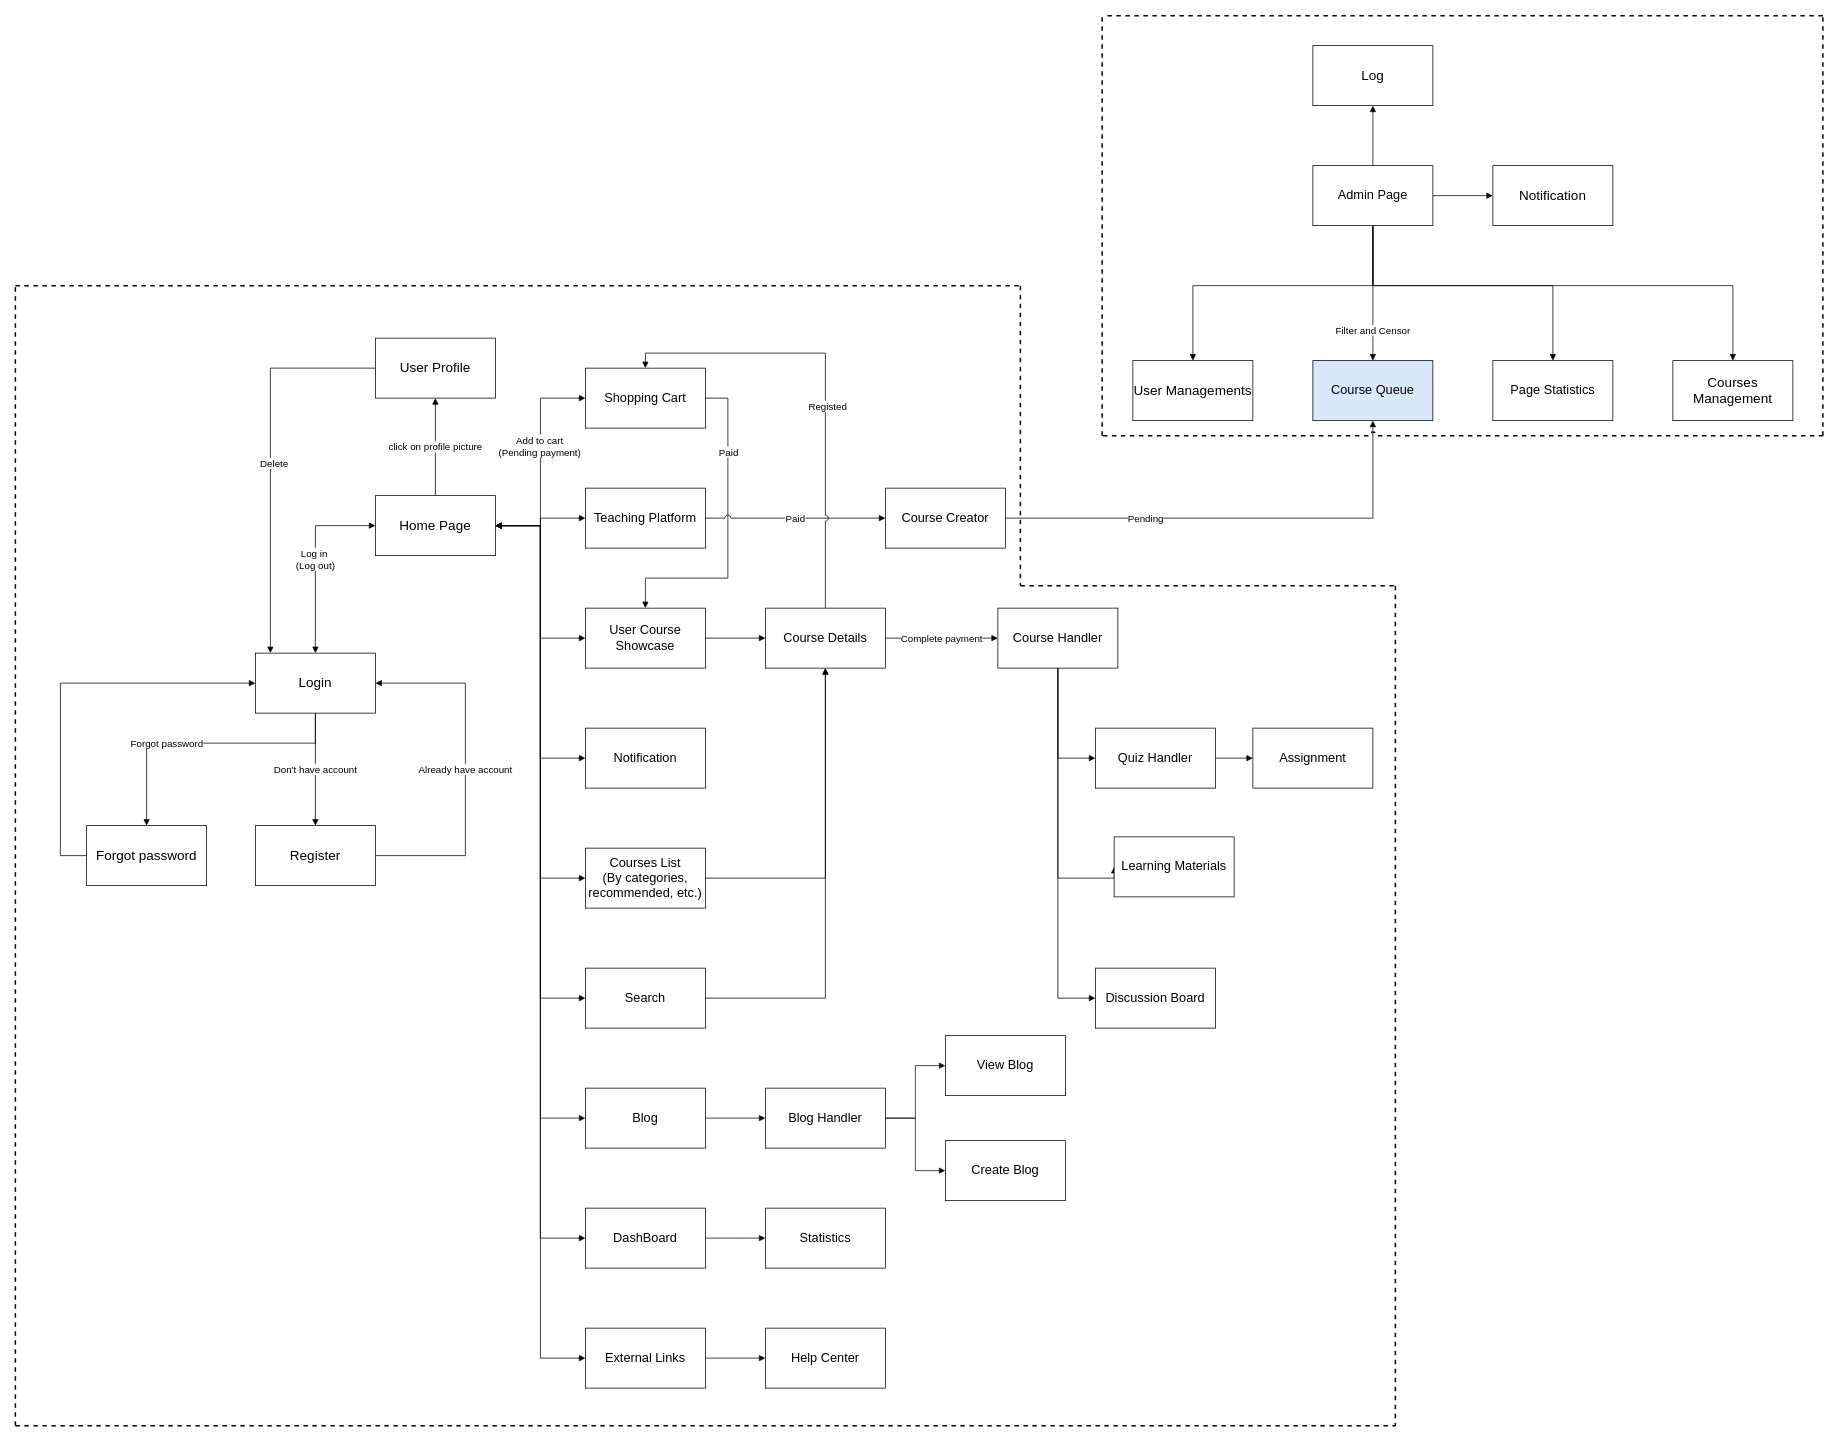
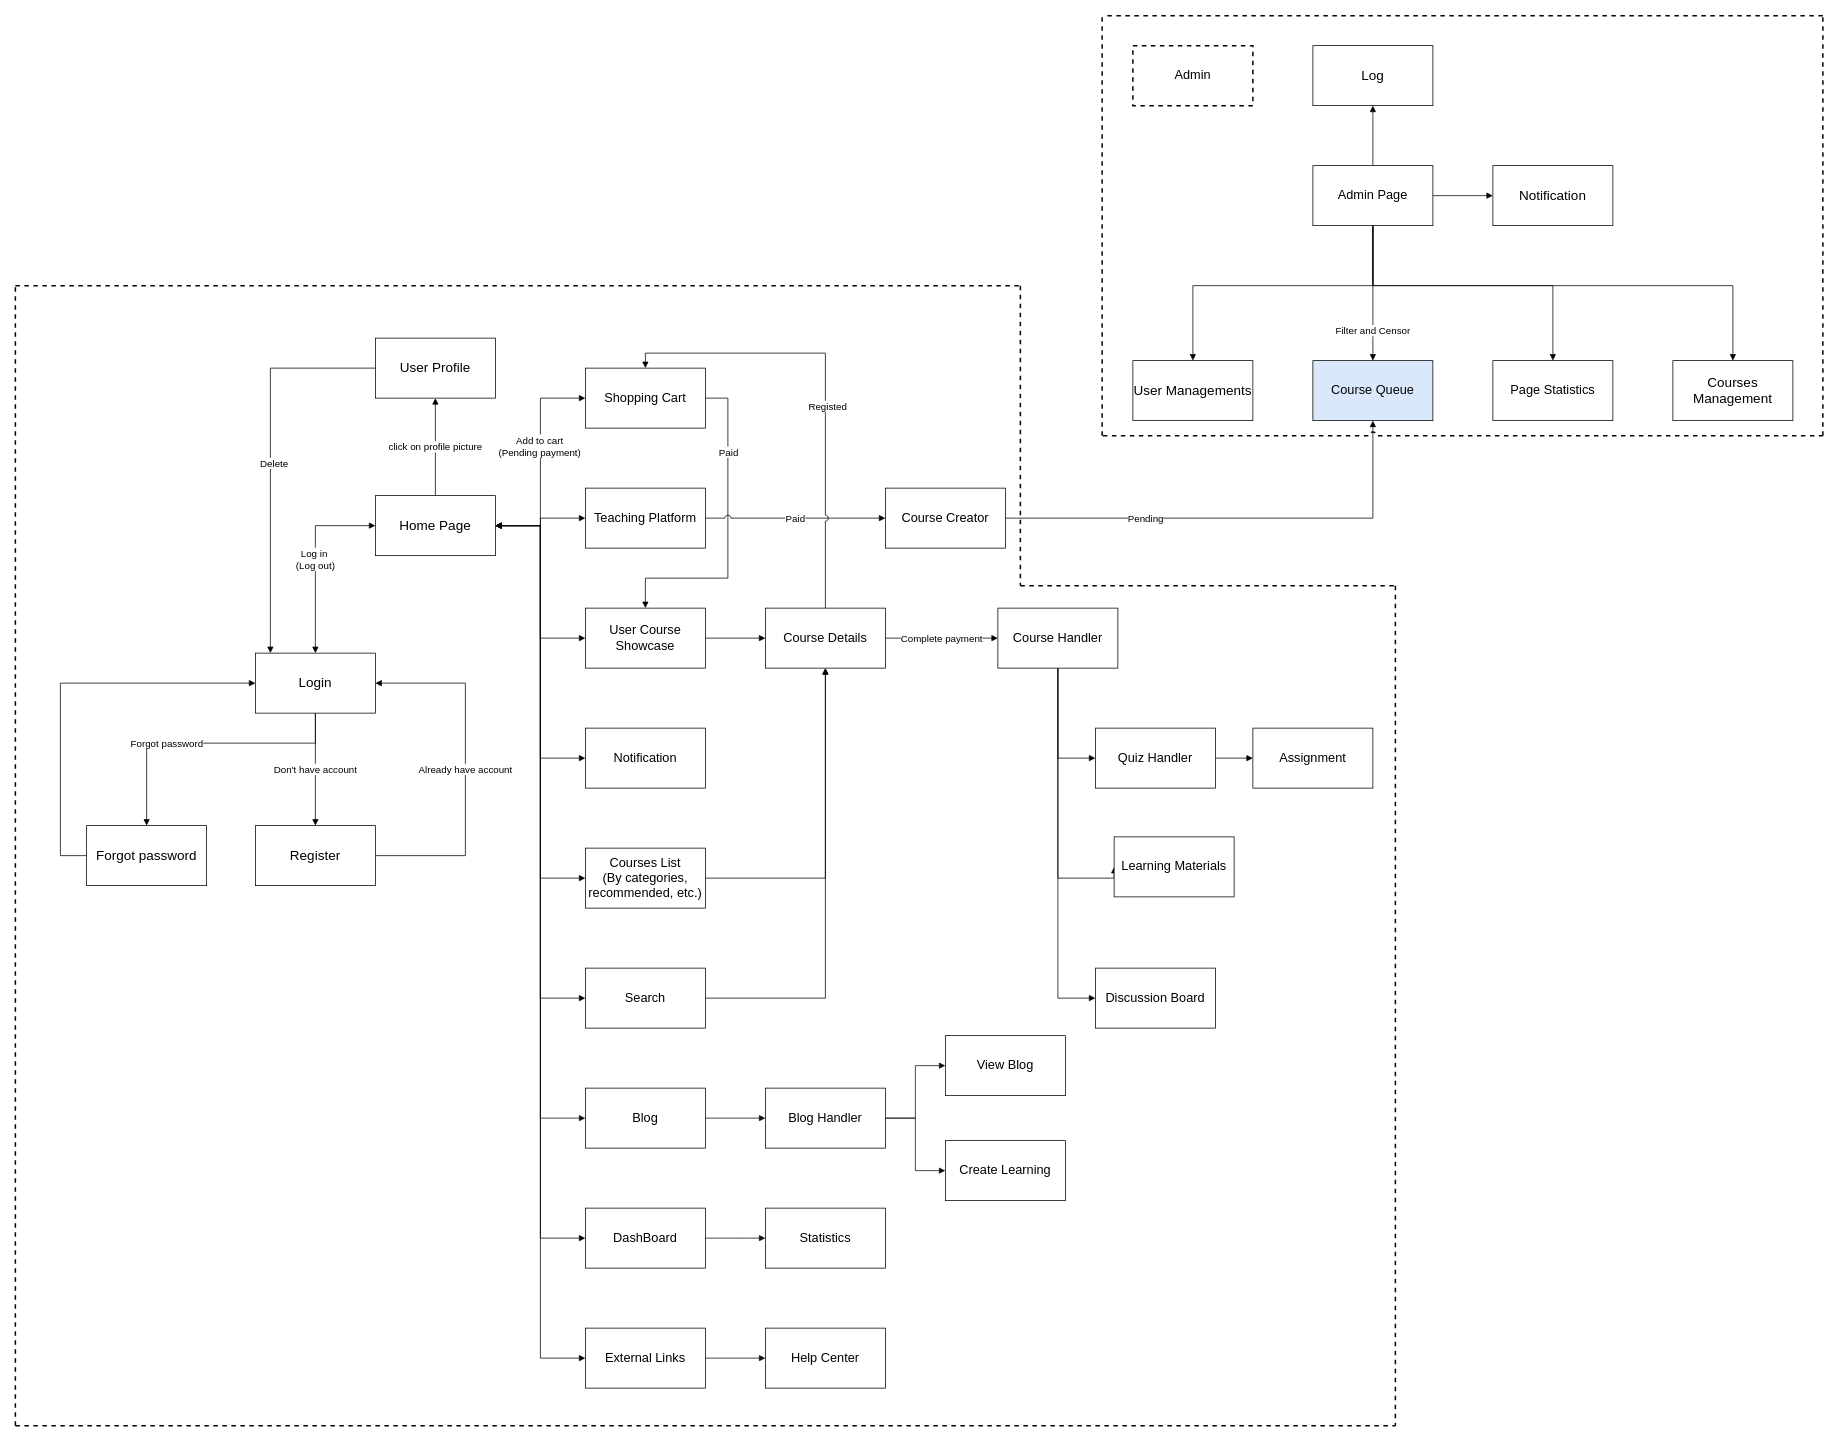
none -> (1193, 75)
(1005, 1170) -> (1005, 1170)
